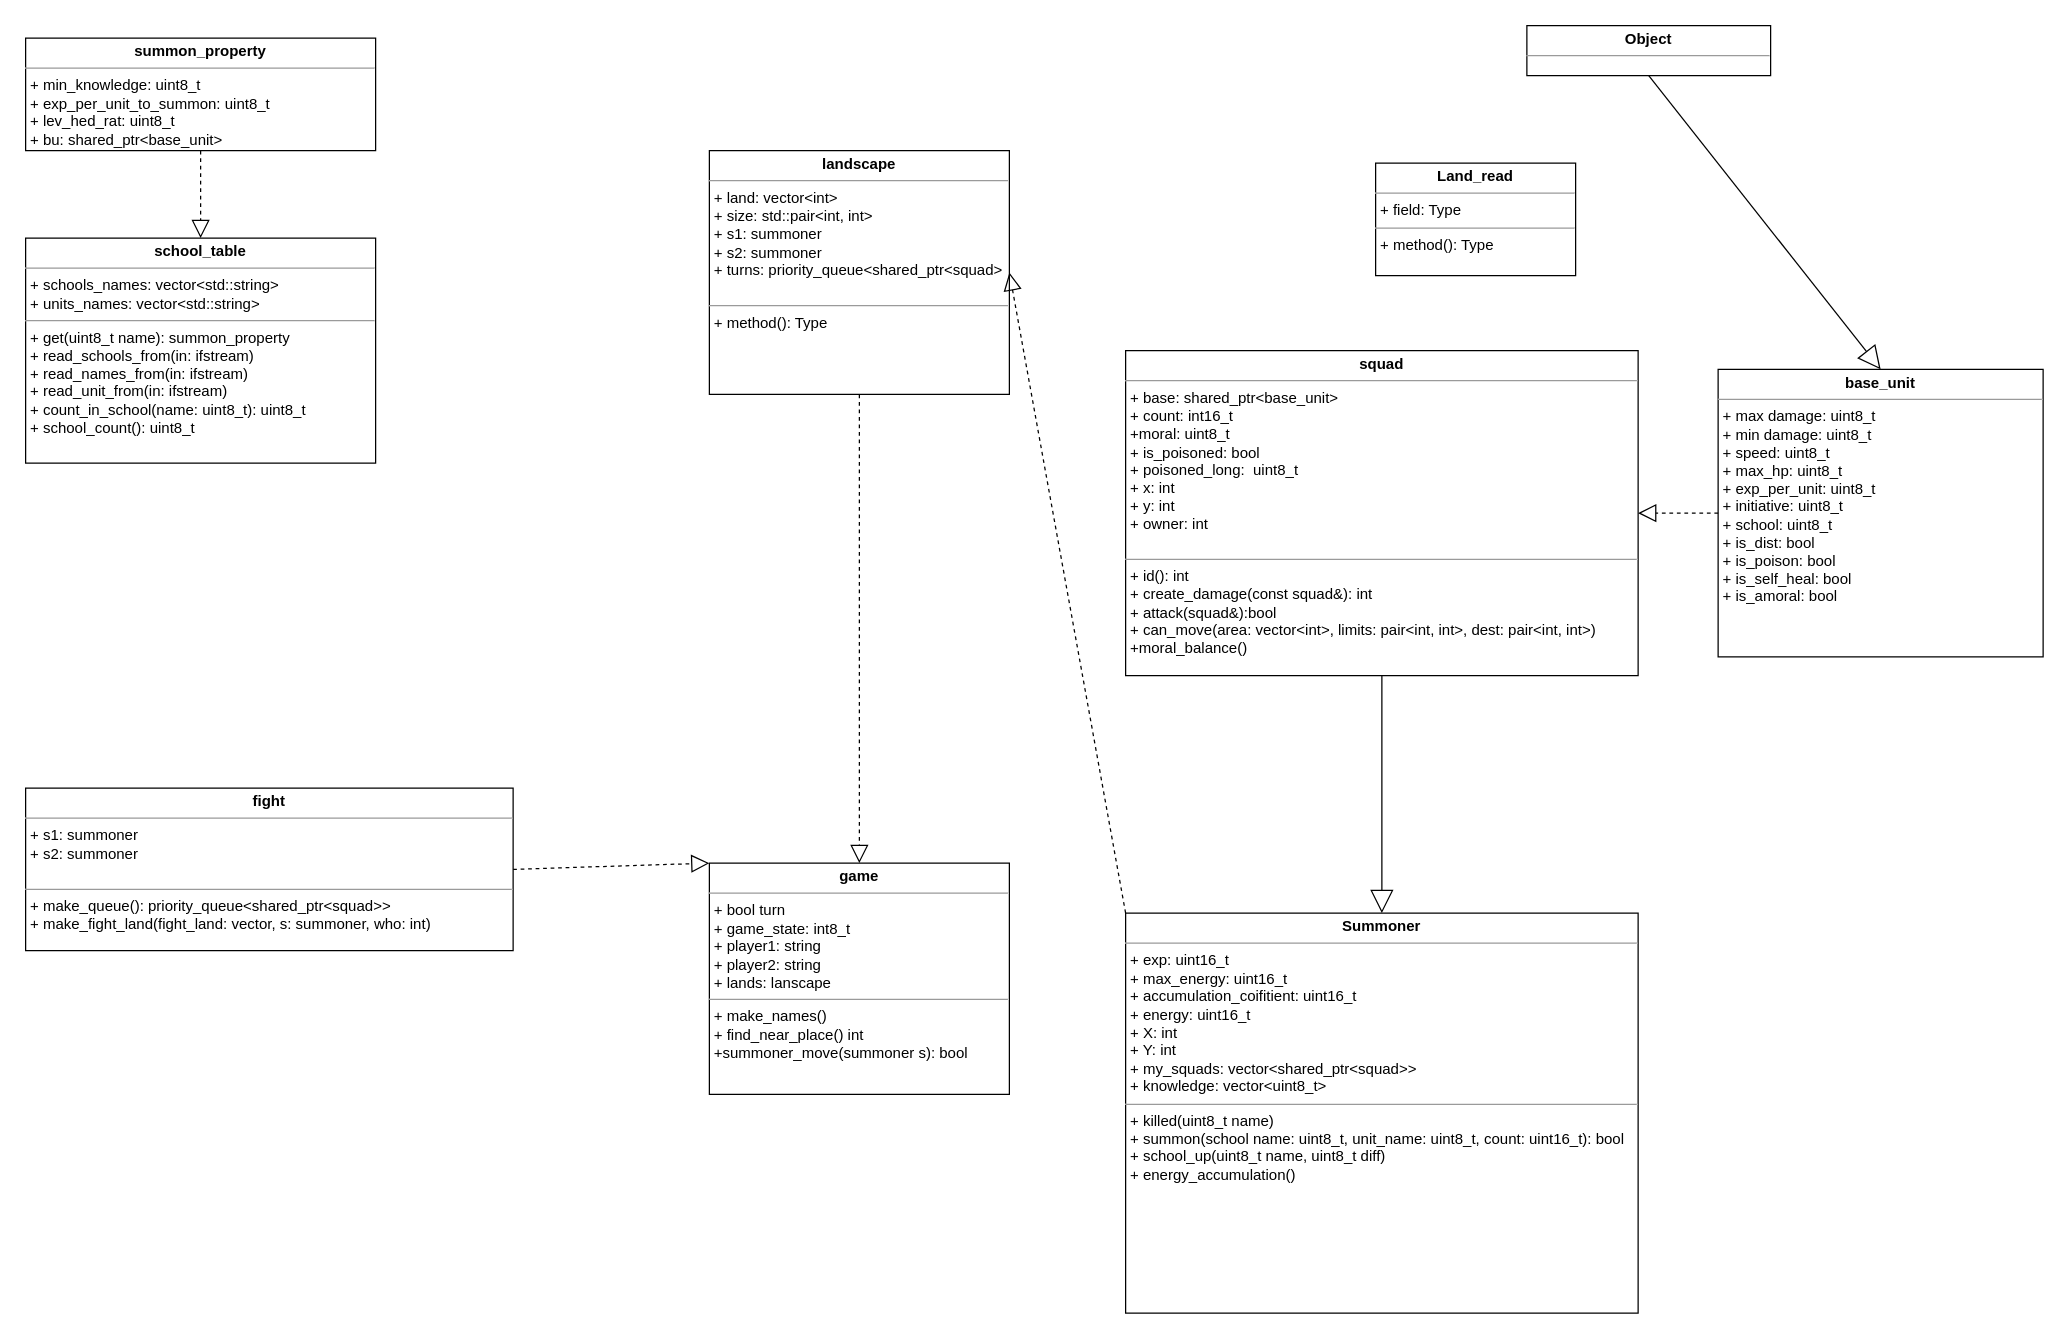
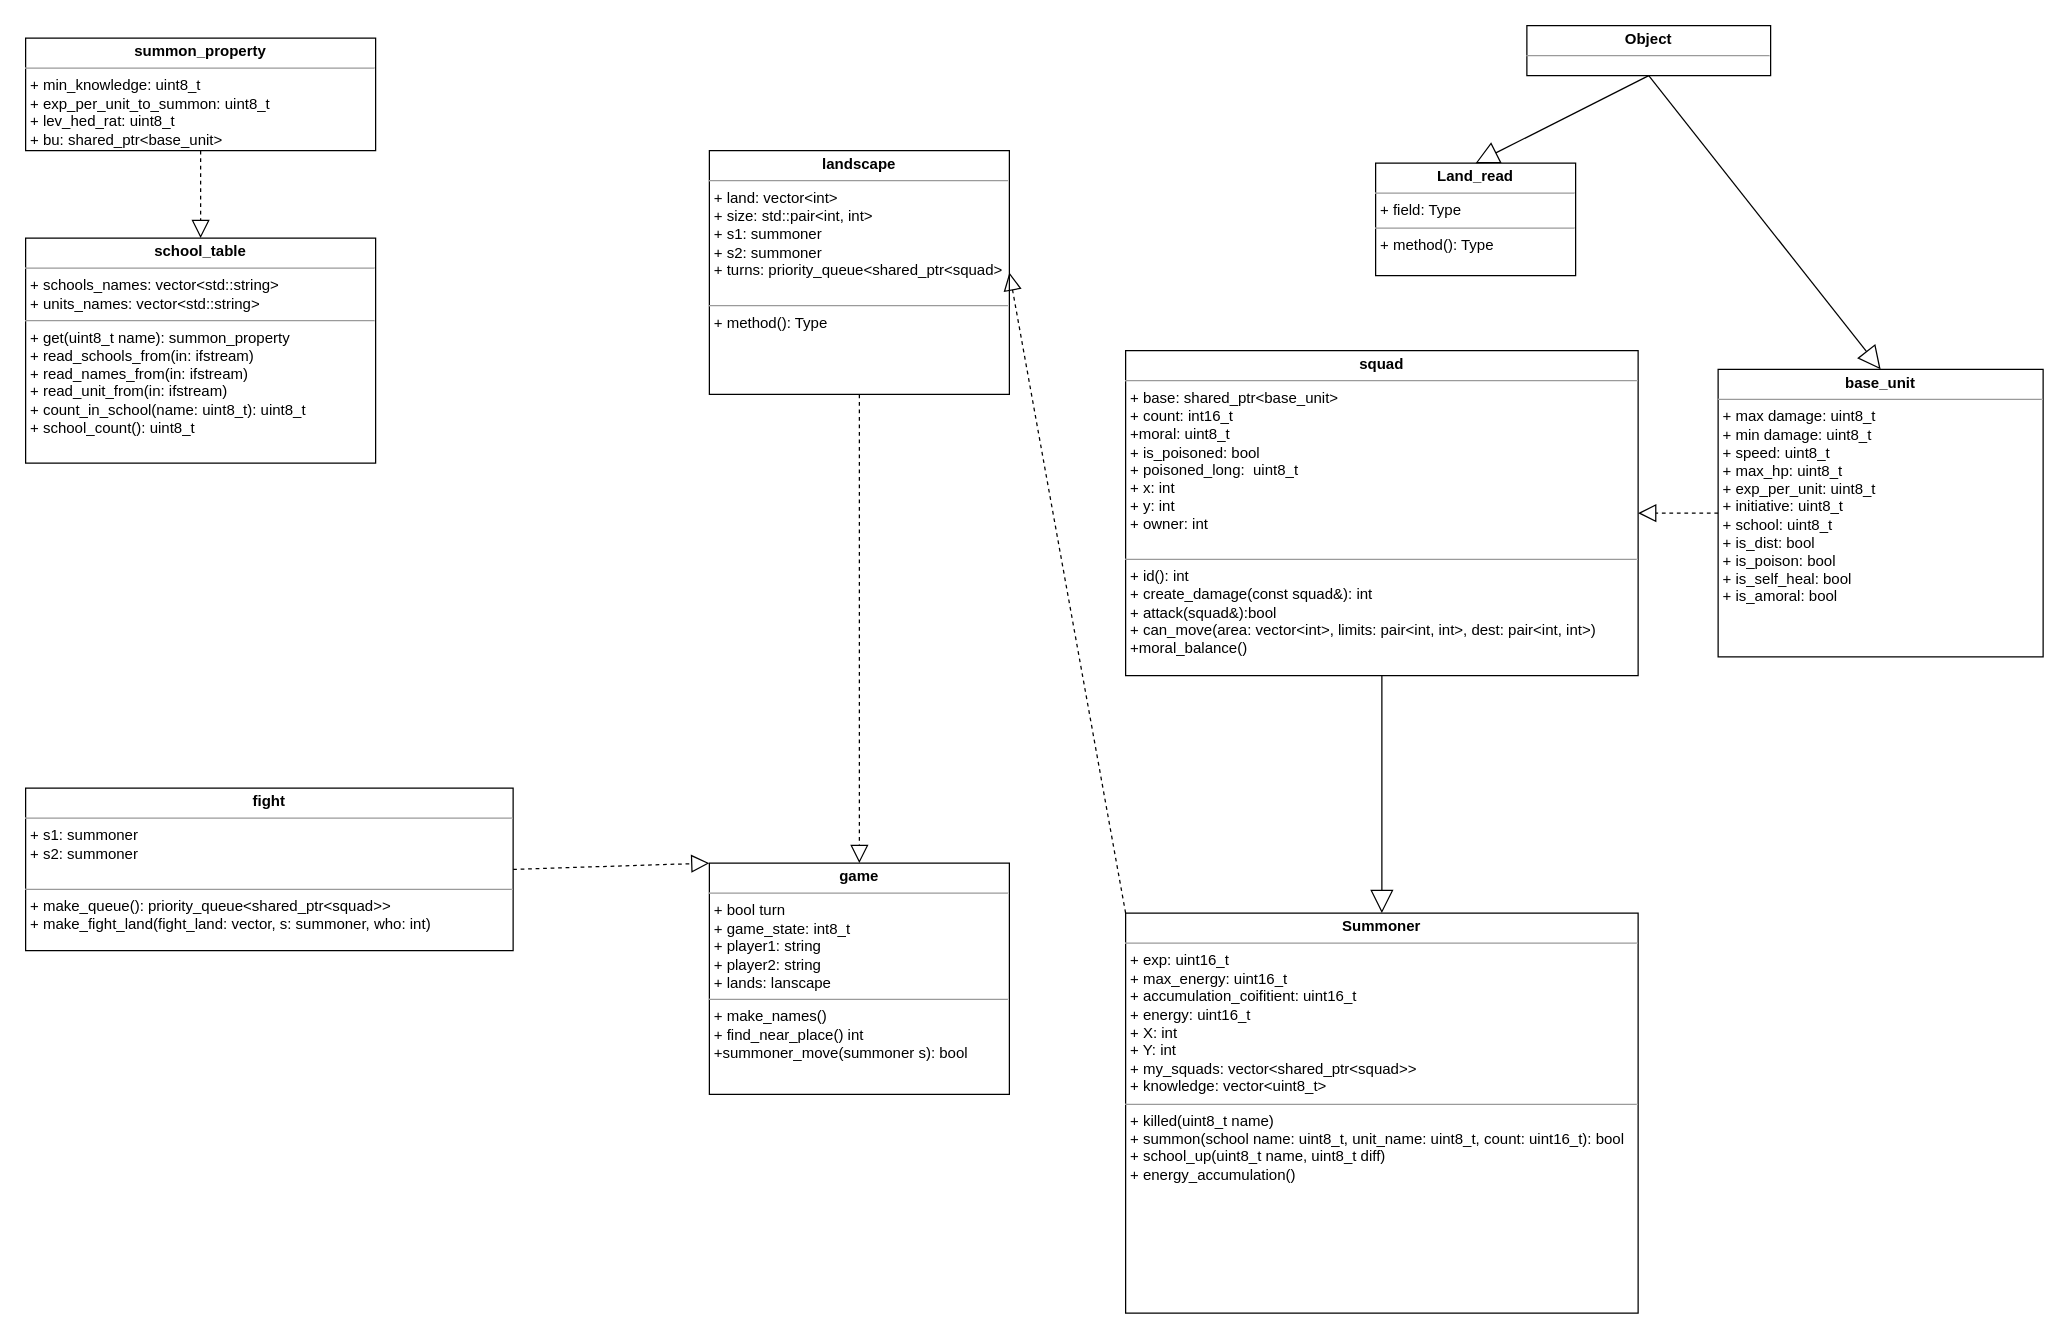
none -> (1572, 114)
